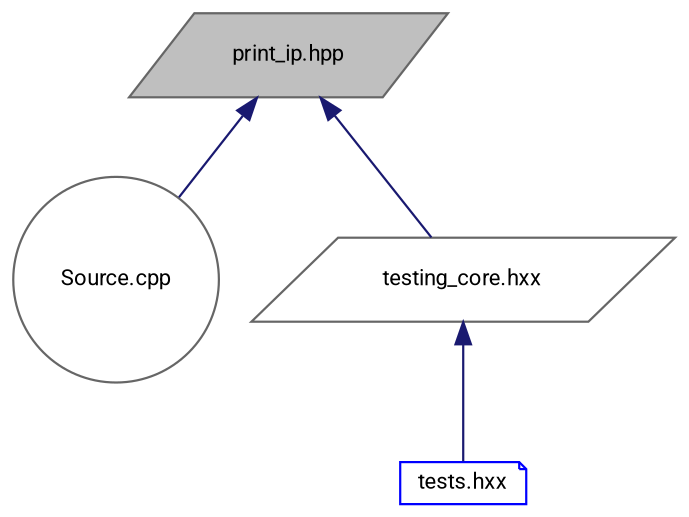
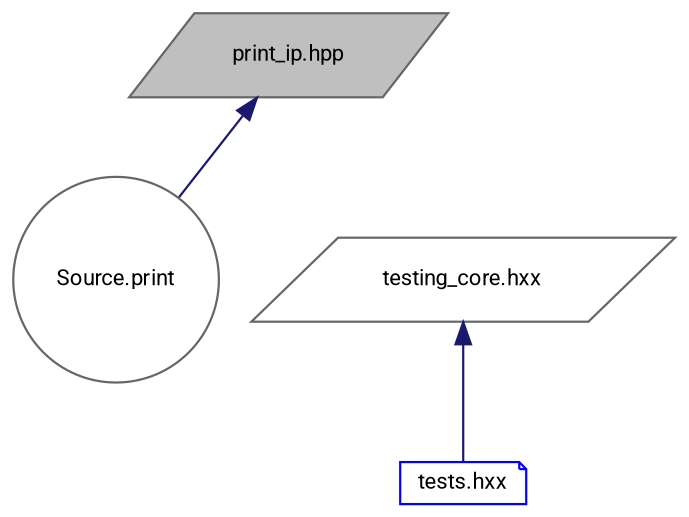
(383, 177) -> none
(116, 280) -> (116, 280)
